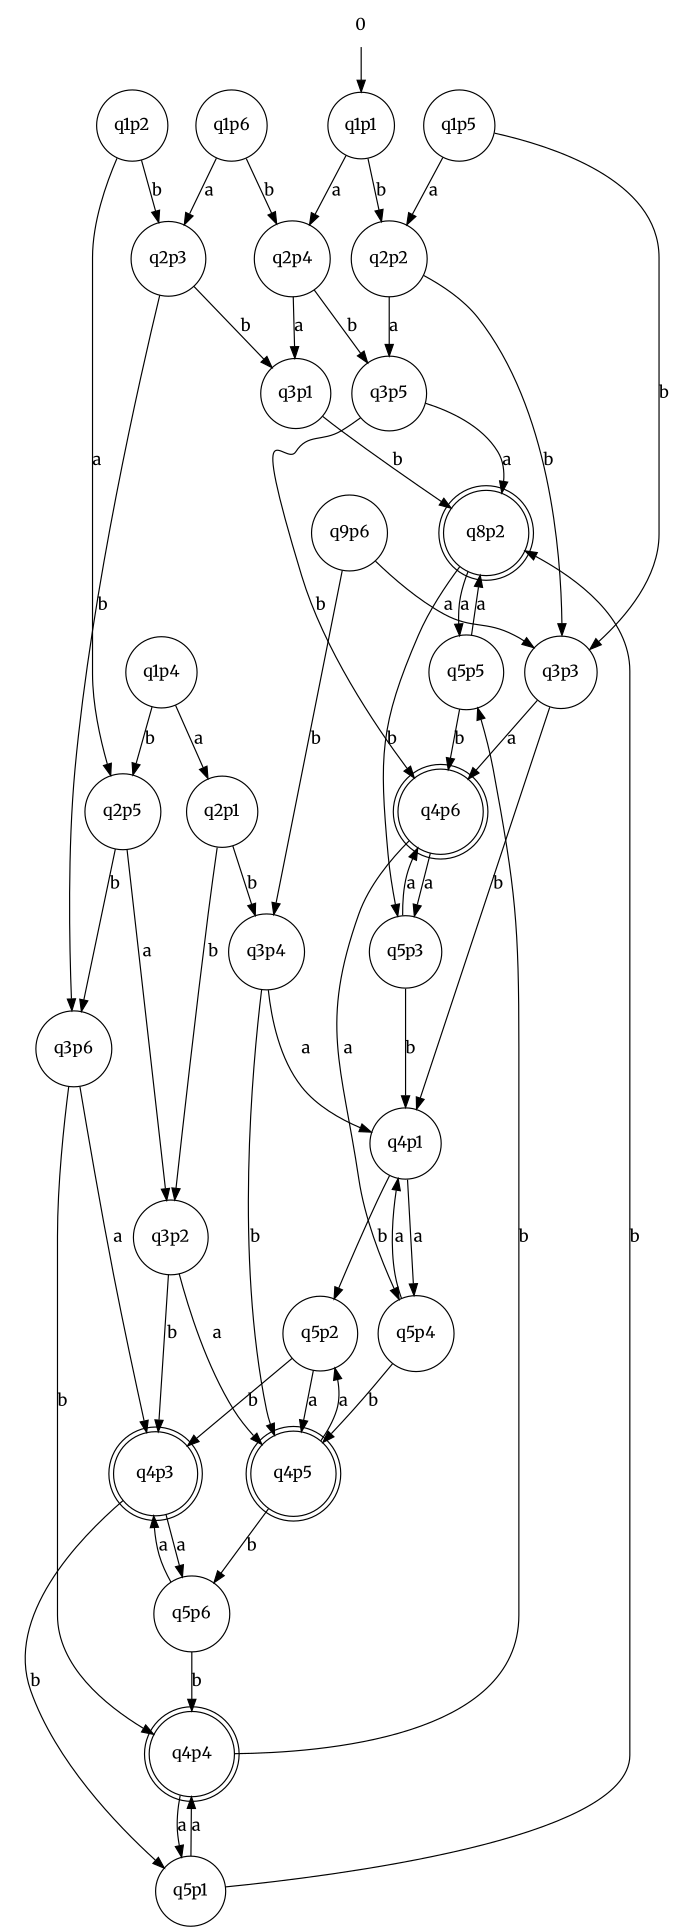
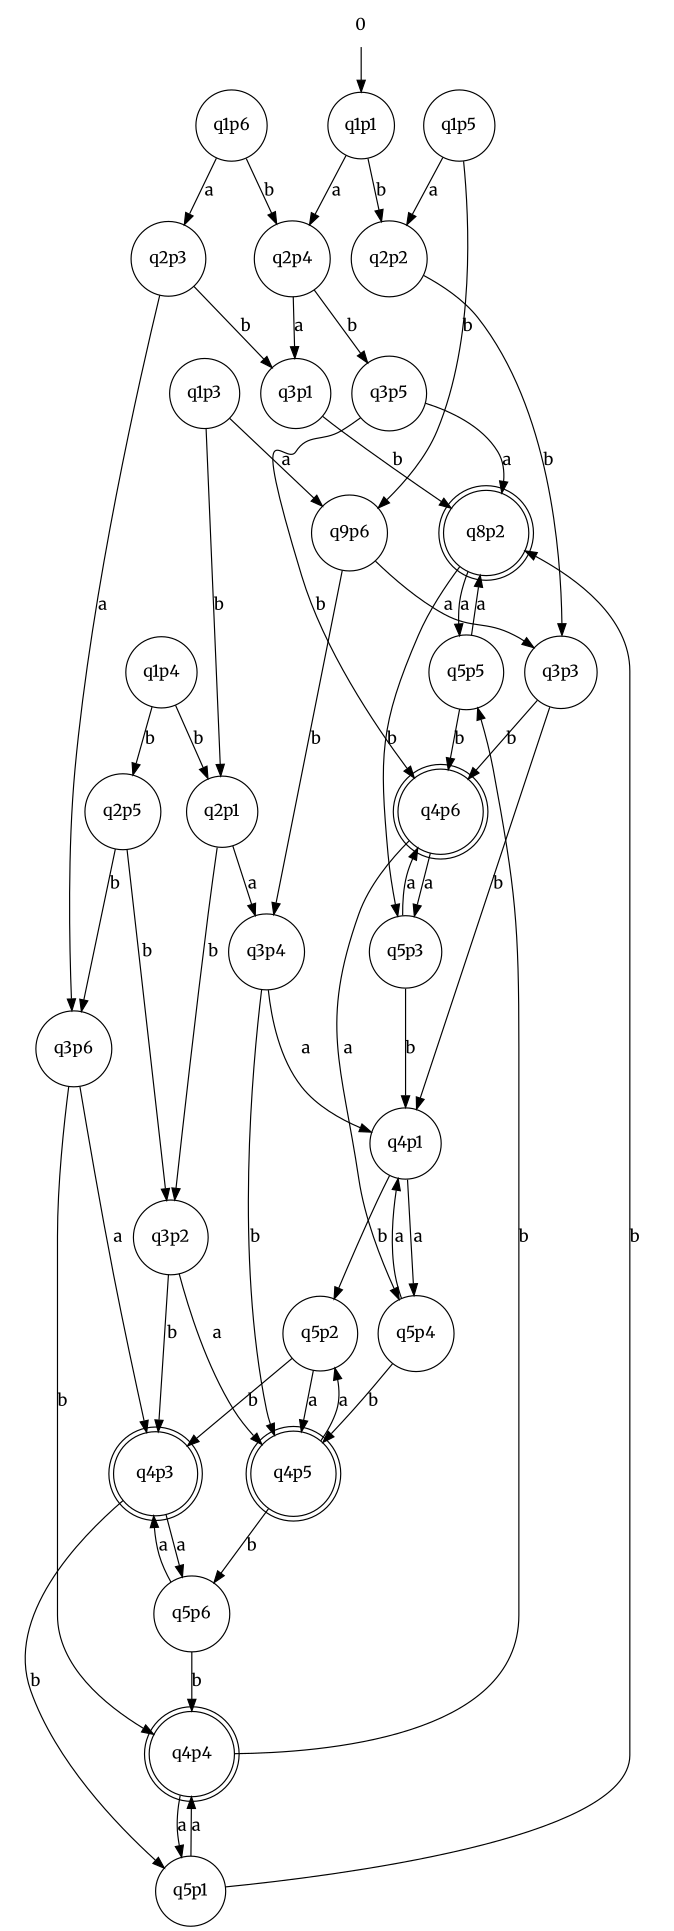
(132, 126) -> none
(389, 320) -> none
(659, 348) -> (461, 340)
none -> (205, 394)
(103, 605) -> (103, 605)
(199, 739) -> (199, 739)
(512, 739) -> (512, 739)
(253, 884) -> (253, 884)
(147, 952) -> (147, 952)
